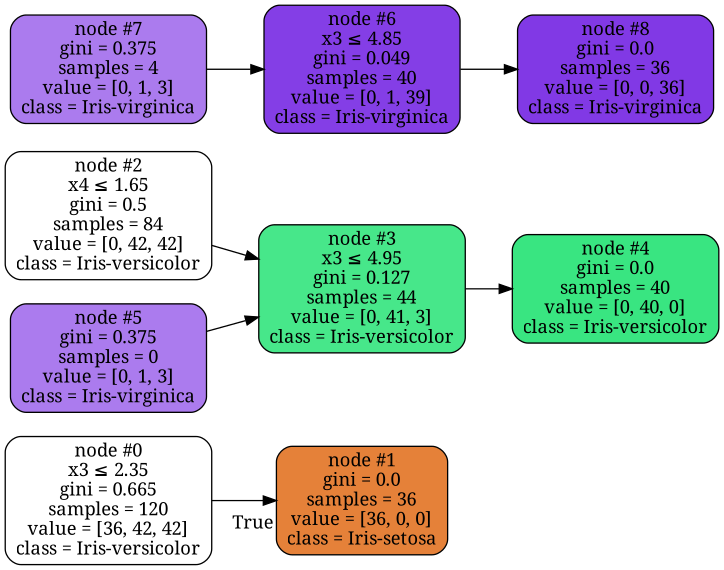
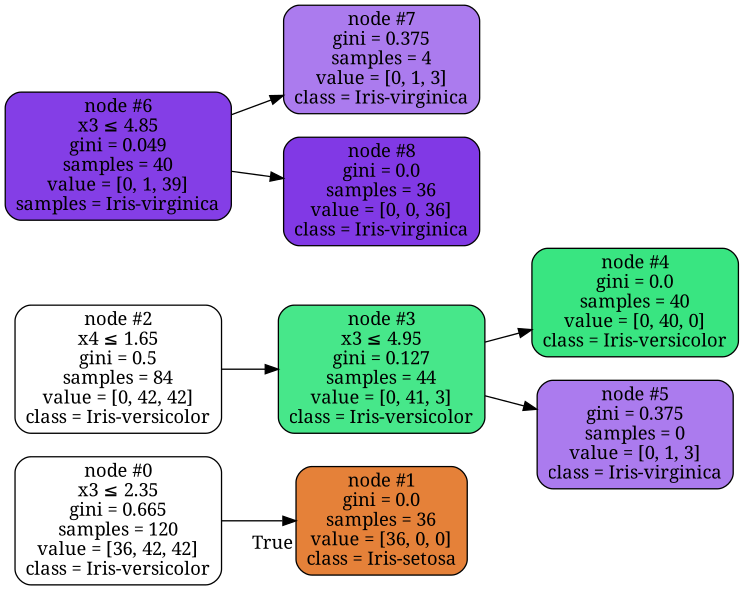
(229, 69) -> (251, 107)
(362, 118) -> (118, 205)
(226, 326) -> (504, 401)
